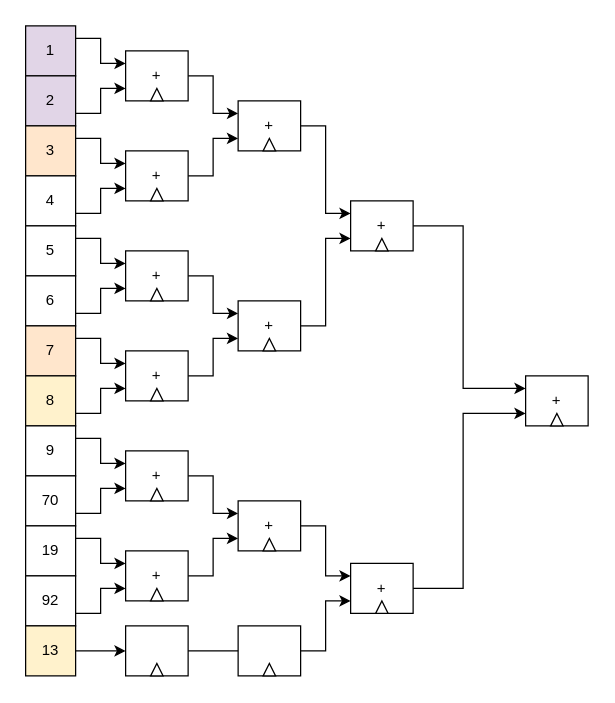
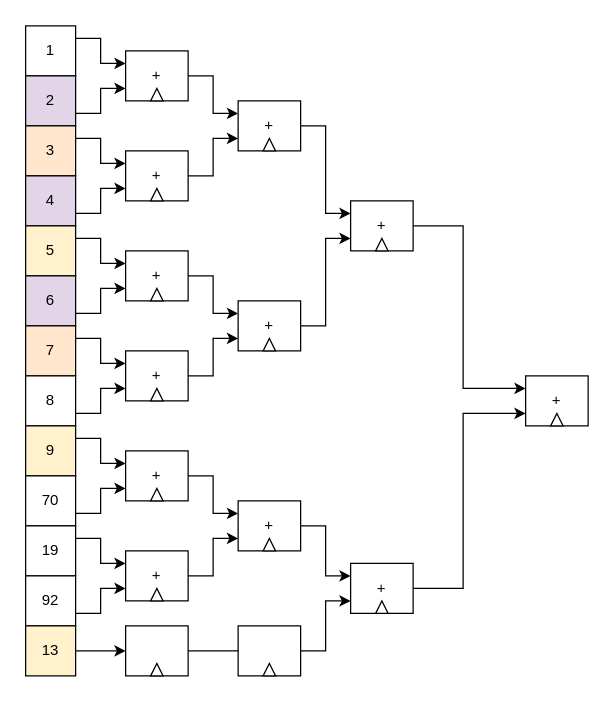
(51, 51) -> (51, 51)
(51, 201) -> (51, 201)
(51, 251) -> (51, 251)
(51, 301) -> (51, 301)
(51, 401) -> (51, 401)
(51, 451) -> (51, 451)
